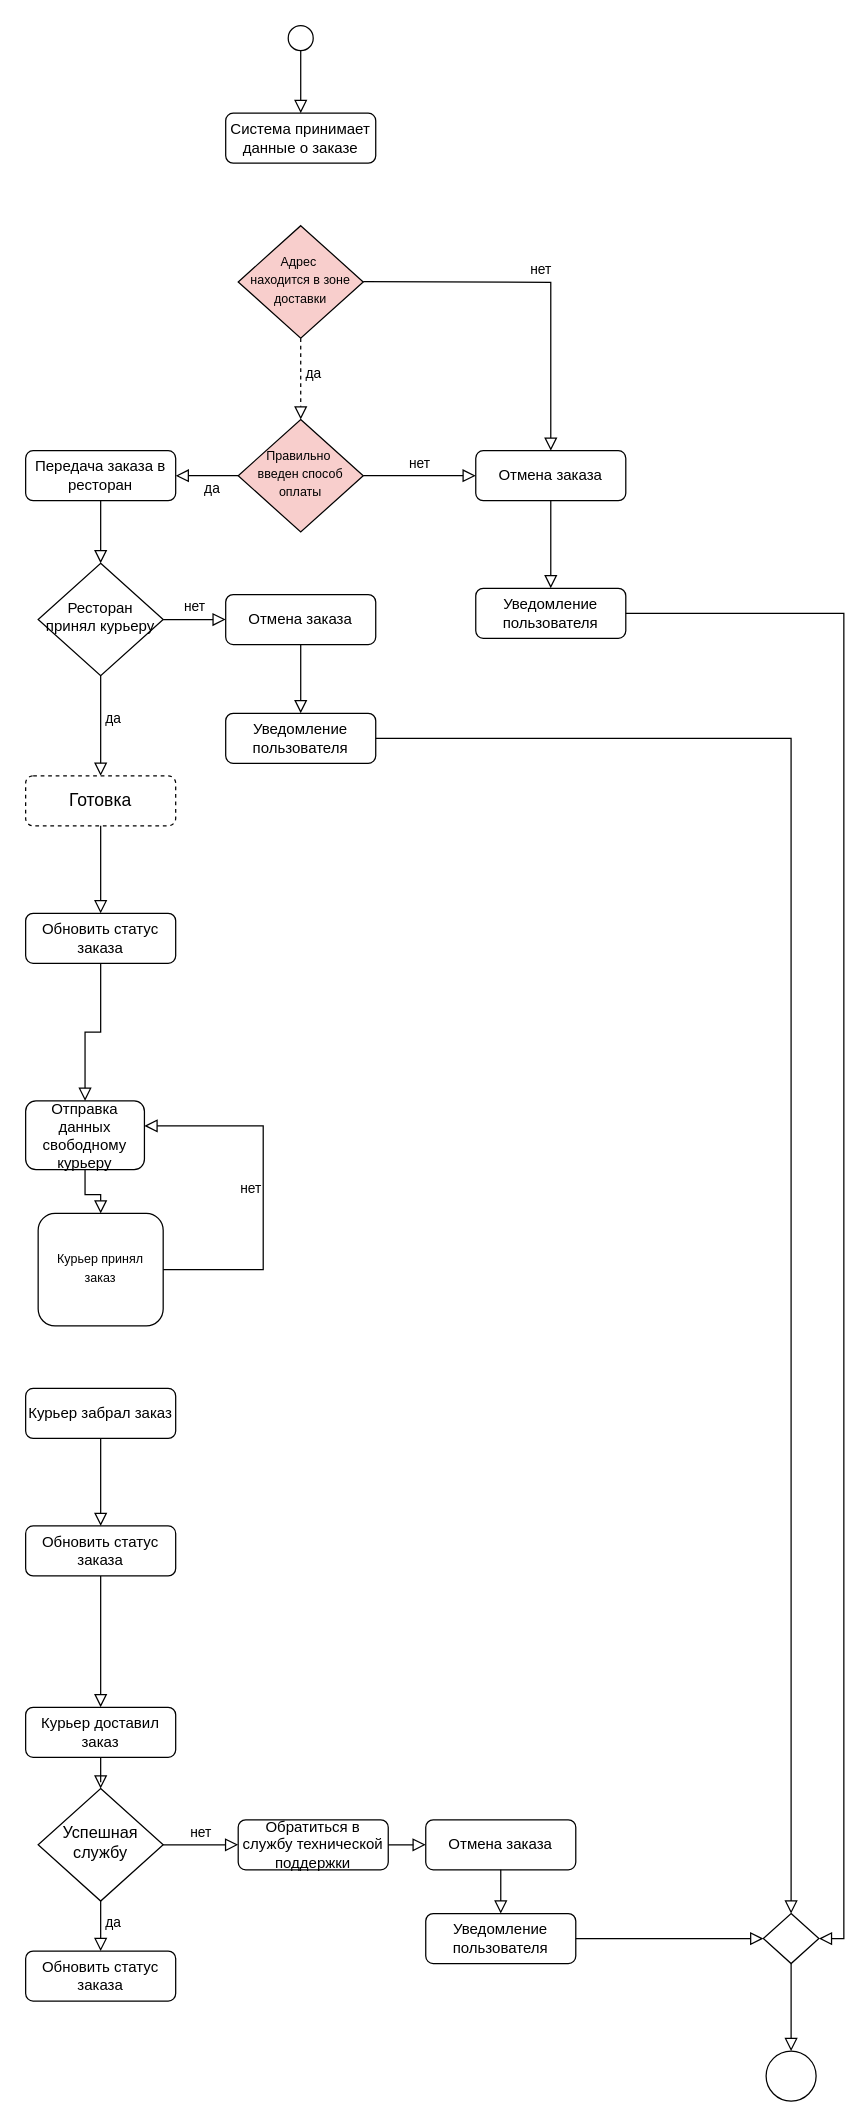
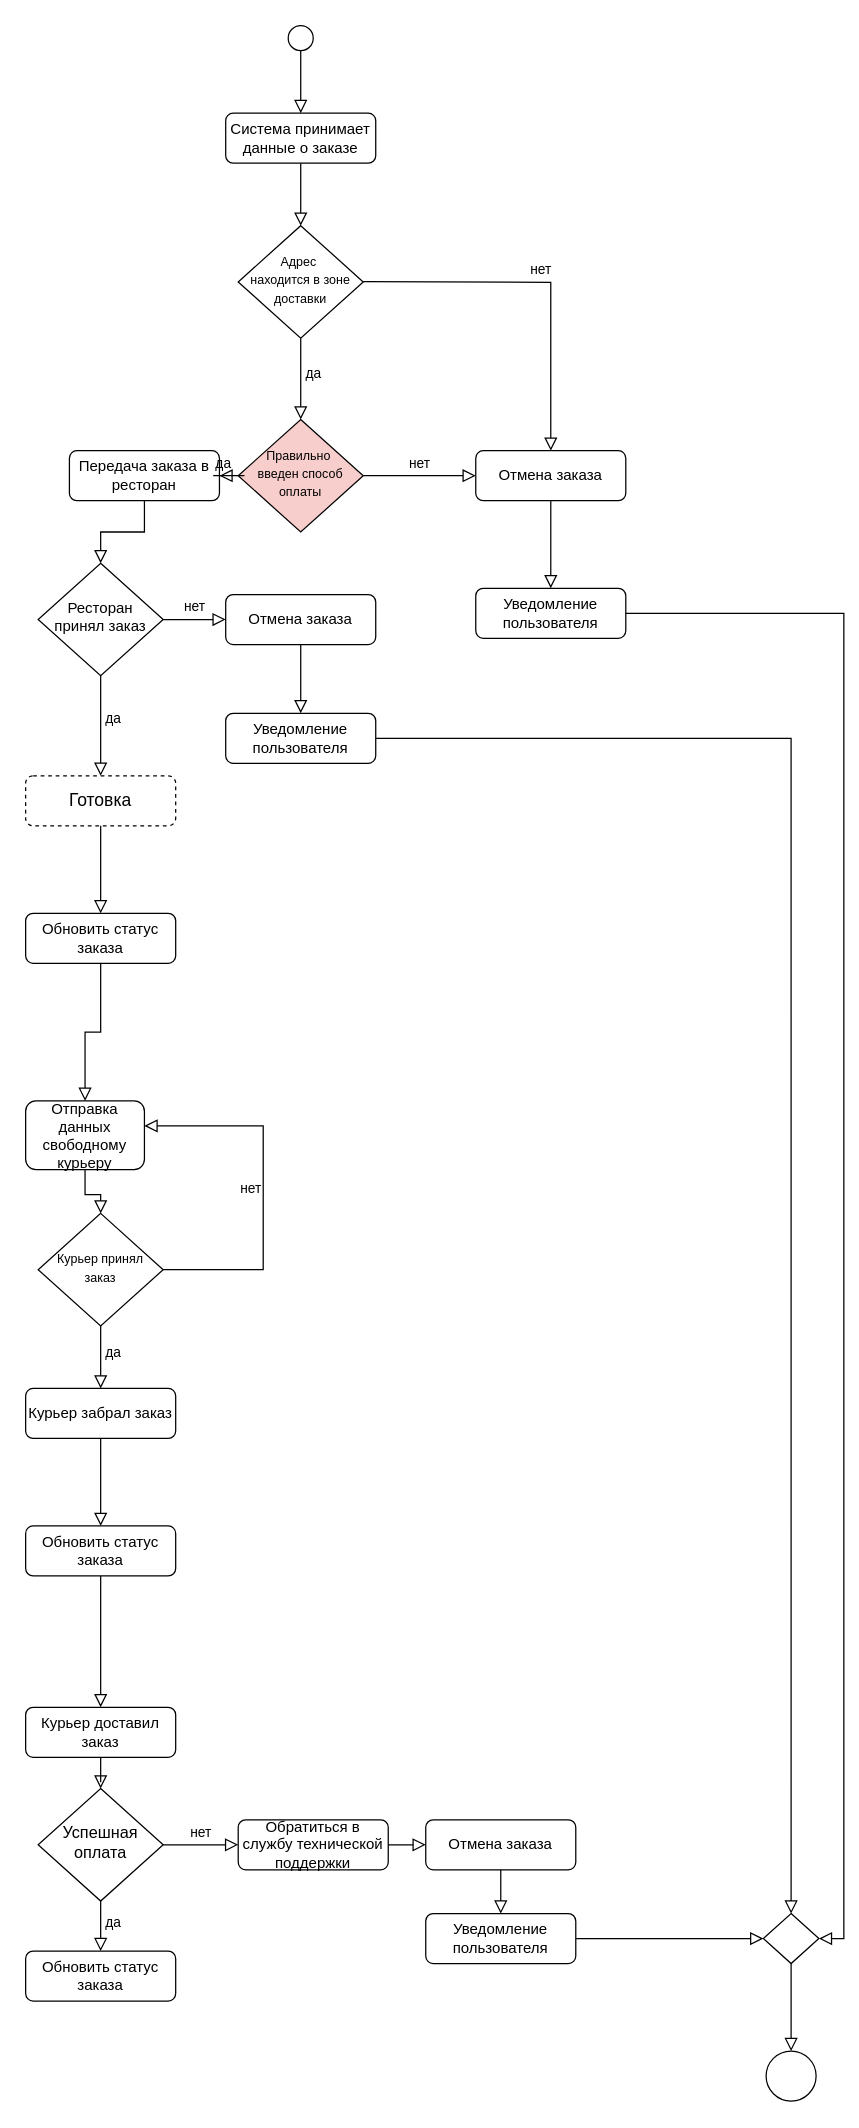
none -> (301, 188)
(301, 282) -> (301, 282)
(301, 373) -> (301, 373)
(101, 476) -> (144, 476)
(101, 617) -> (101, 617)
(101, 1269) -> (101, 1269)
none -> (101, 1350)
(101, 1842) -> (101, 1842)
